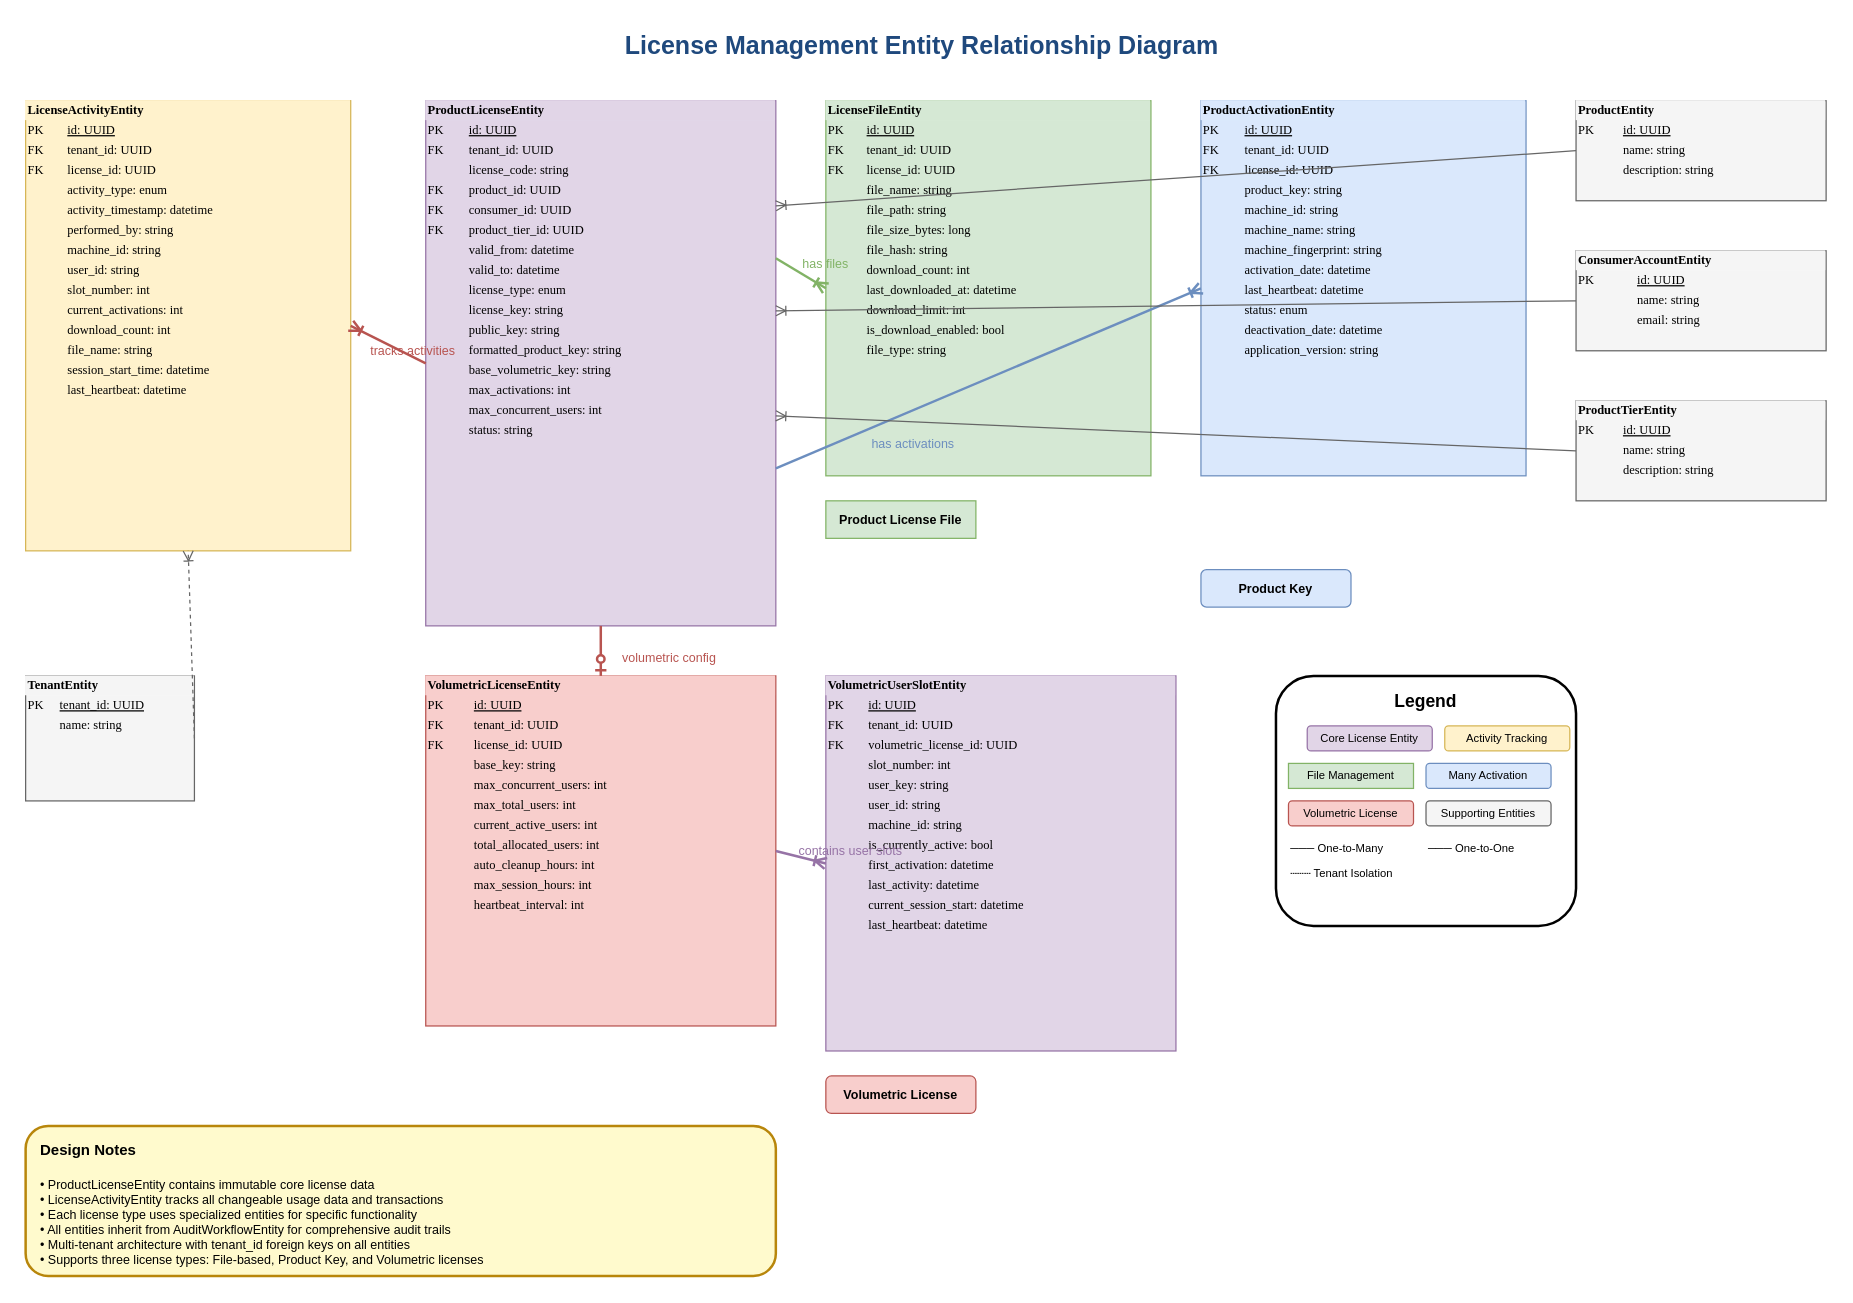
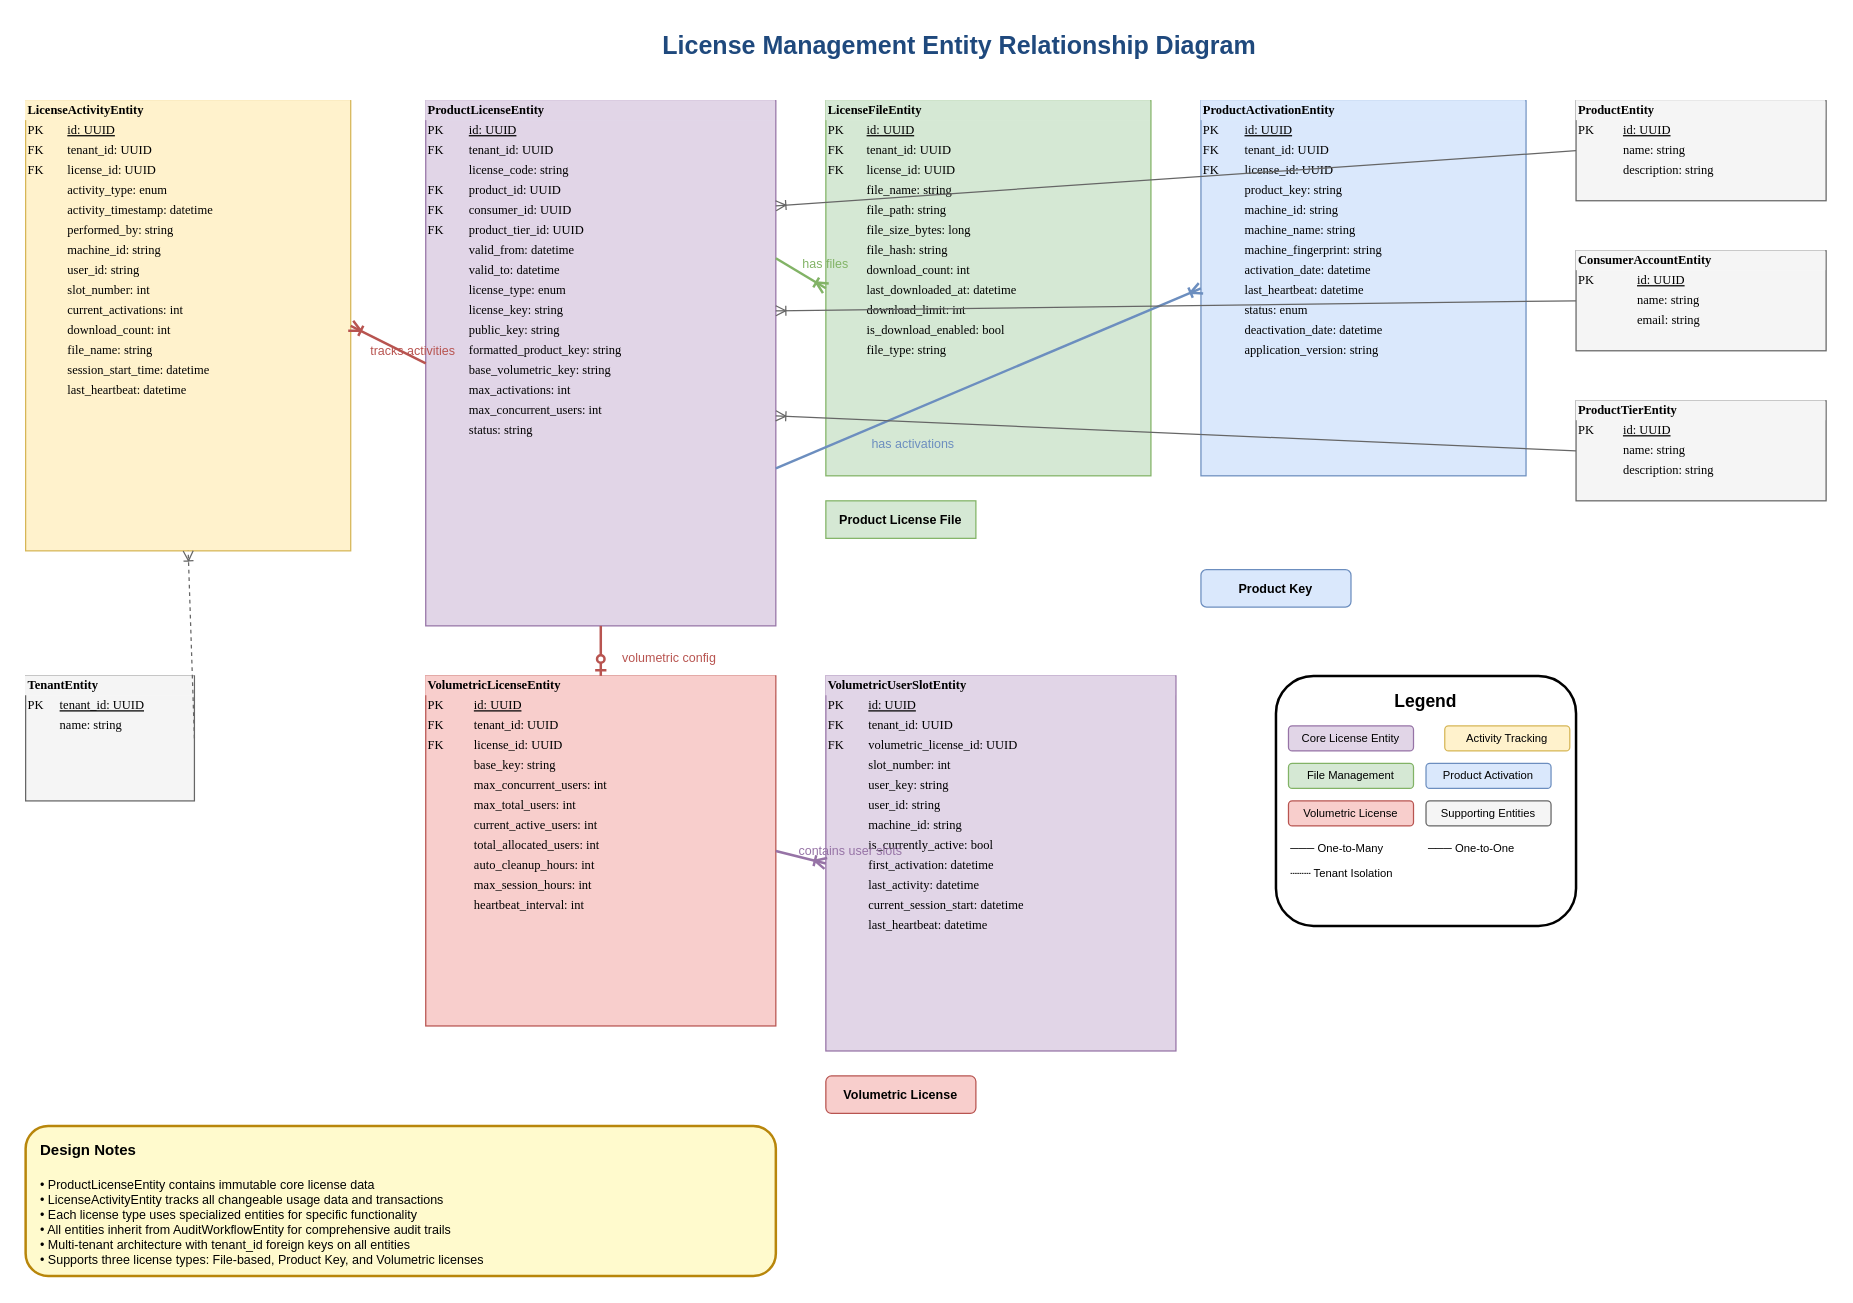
(922, 44) -> (959, 44)
(1369, 738) -> (1351, 738)
(1351, 776) -> (1351, 776)
(1488, 776) -> (1488, 776)
